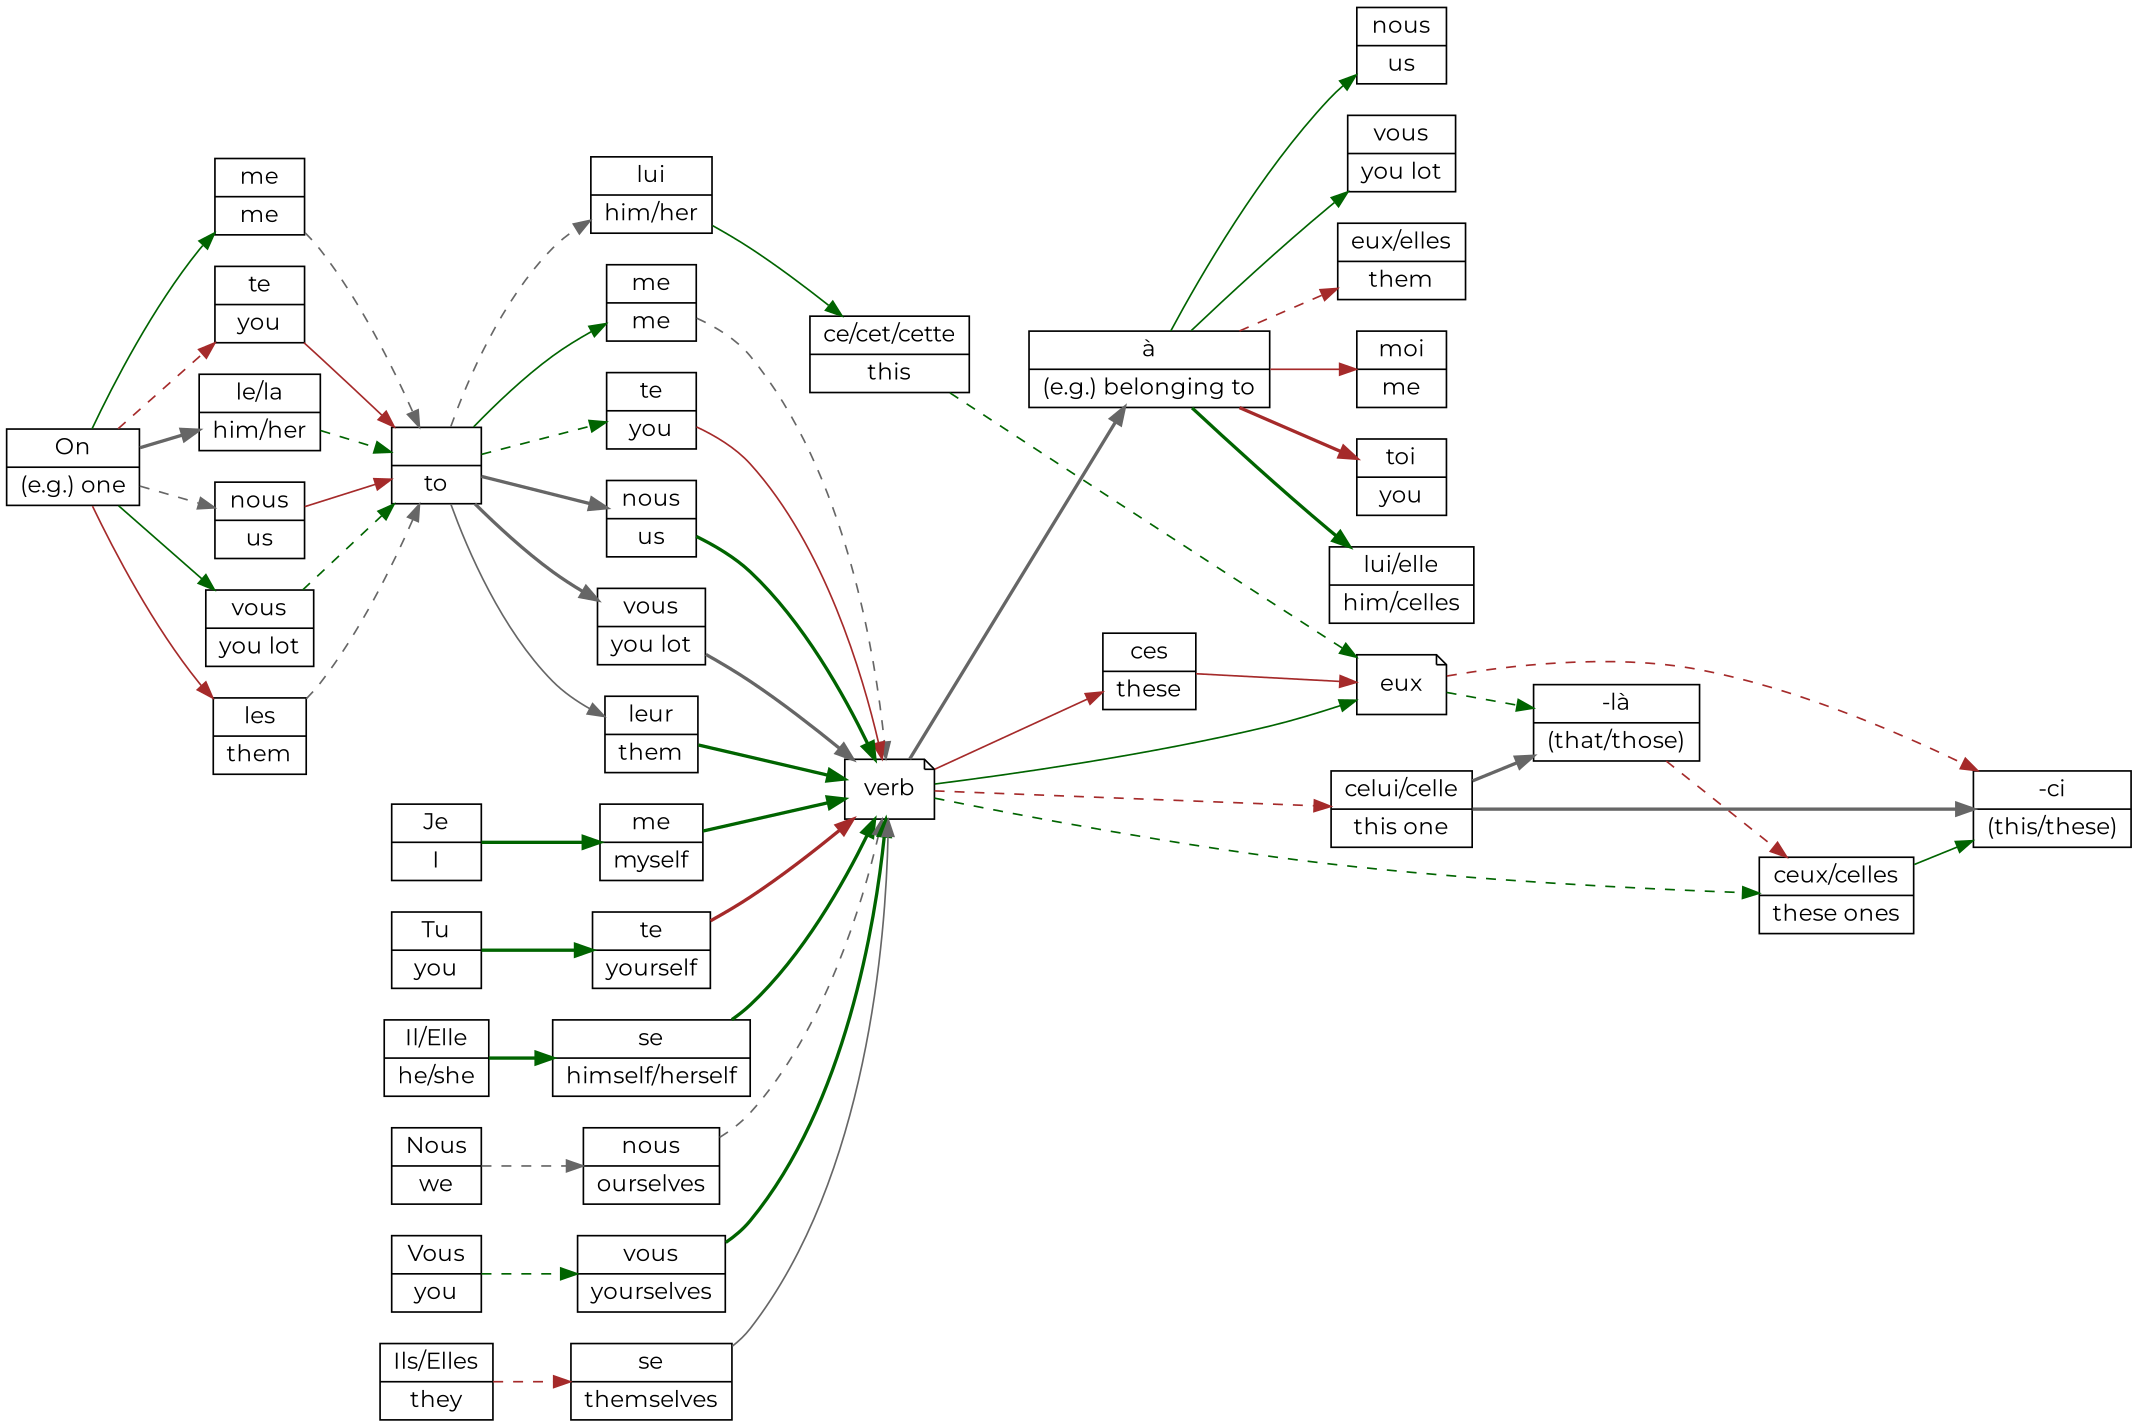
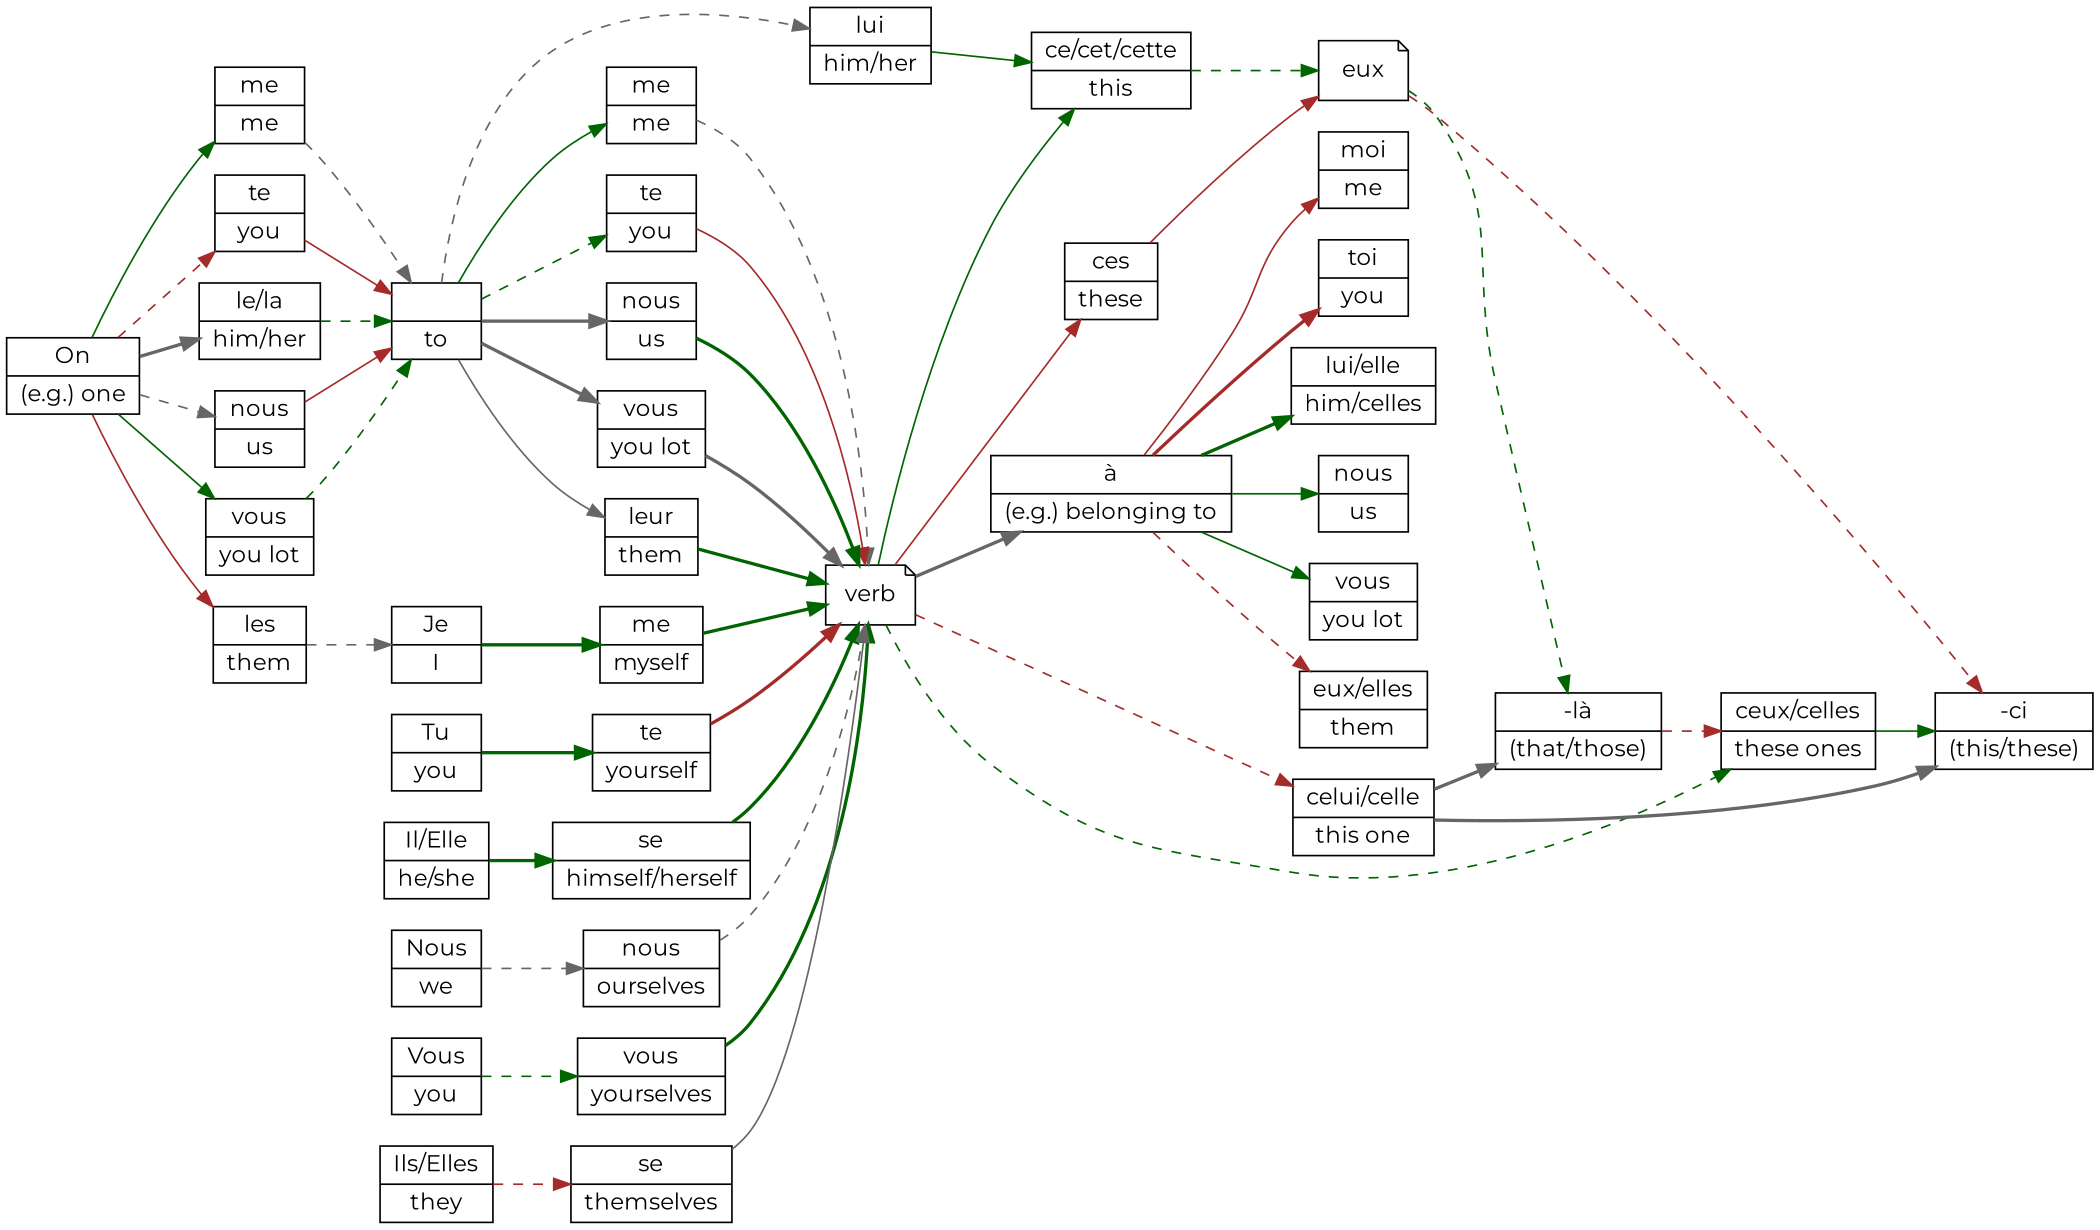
(366, 613) -> (340, 645)
(1139, 753) -> (945, 332)
